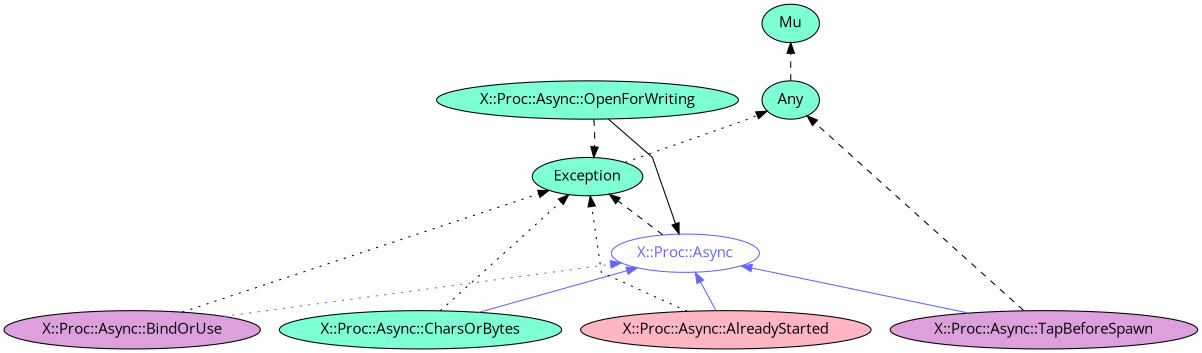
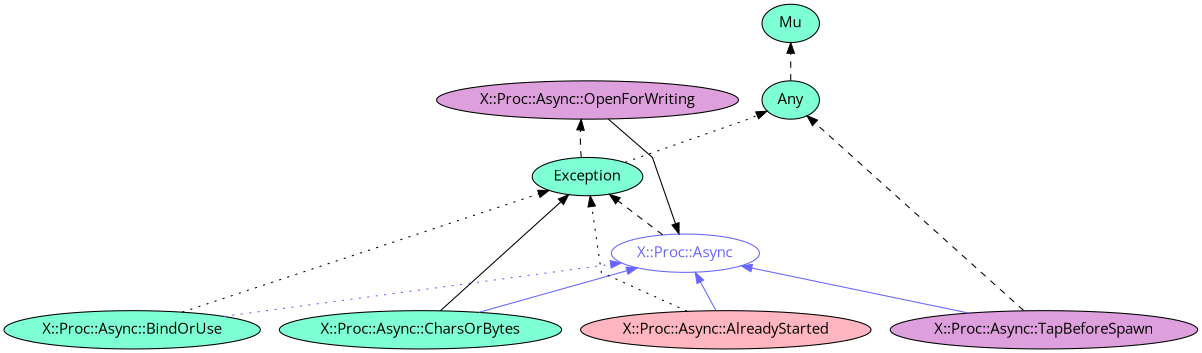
(588, 100) -> (588, 100)
(595, 133) -> (580, 144)
(501, 256) -> (501, 256)
(132, 330) -> (132, 330)
